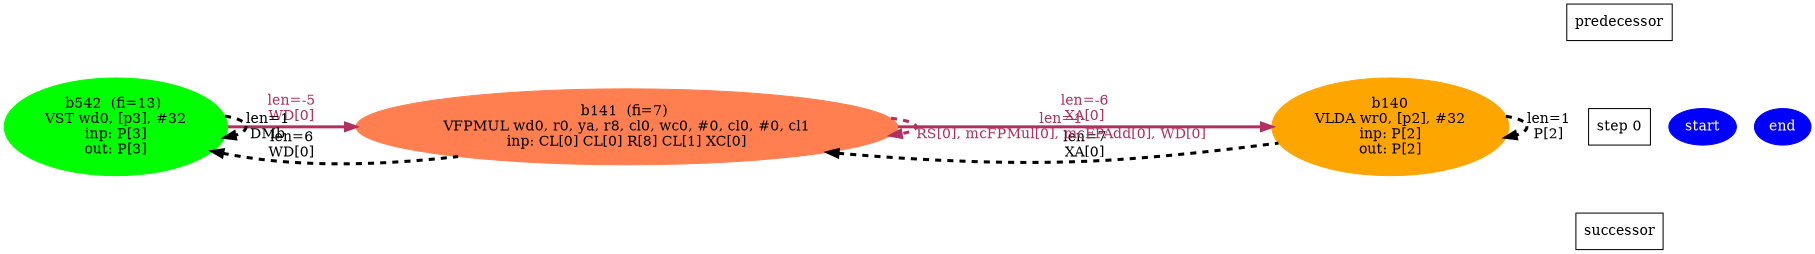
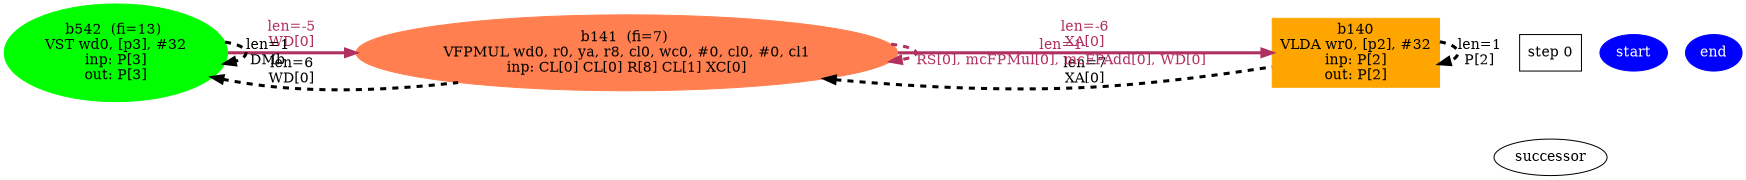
(1619, 22) -> none
(1390, 127) -> (1356, 53)
(1619, 231) -> (1551, 157)
